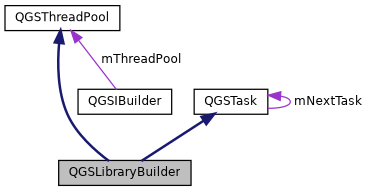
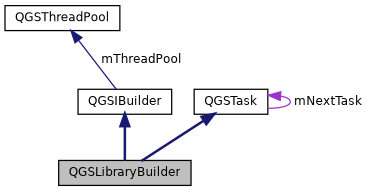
(98, 65) -> (98, 65)
(66, 110) -> (125, 144)
